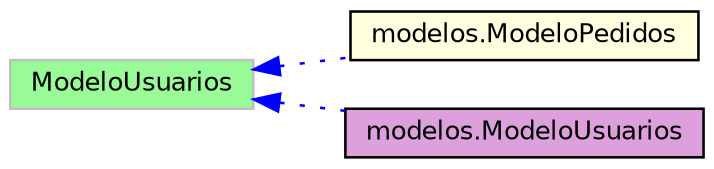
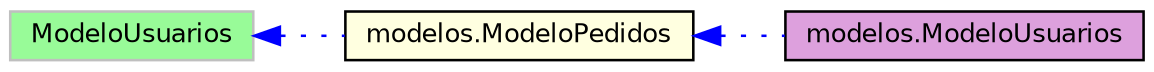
(312, 107) -> (753, 36)
